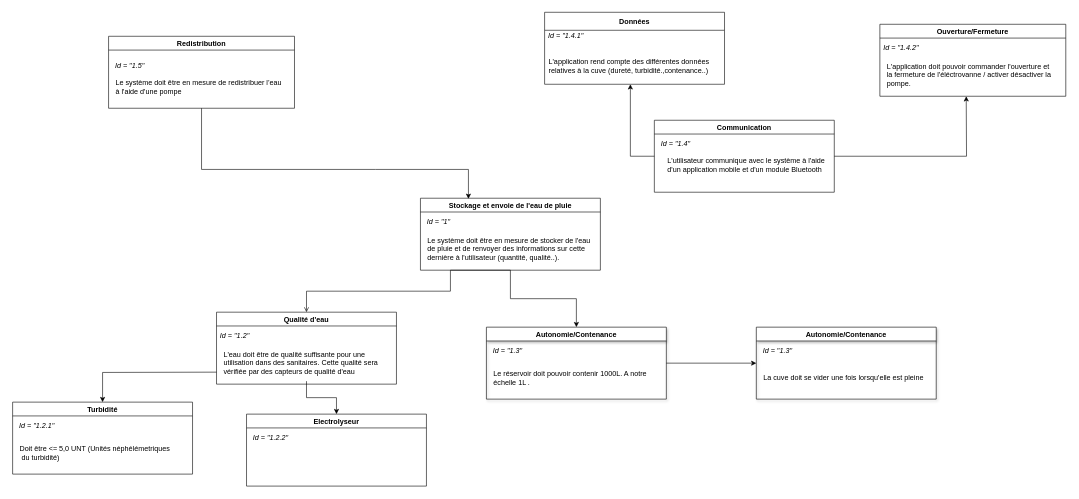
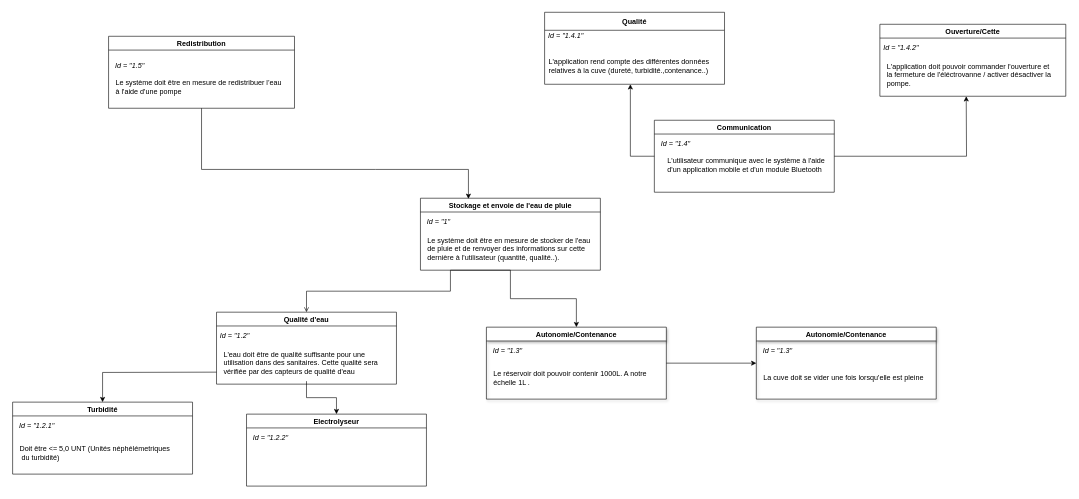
(634, 22) -> (634, 22)
(973, 32) -> (973, 32)
